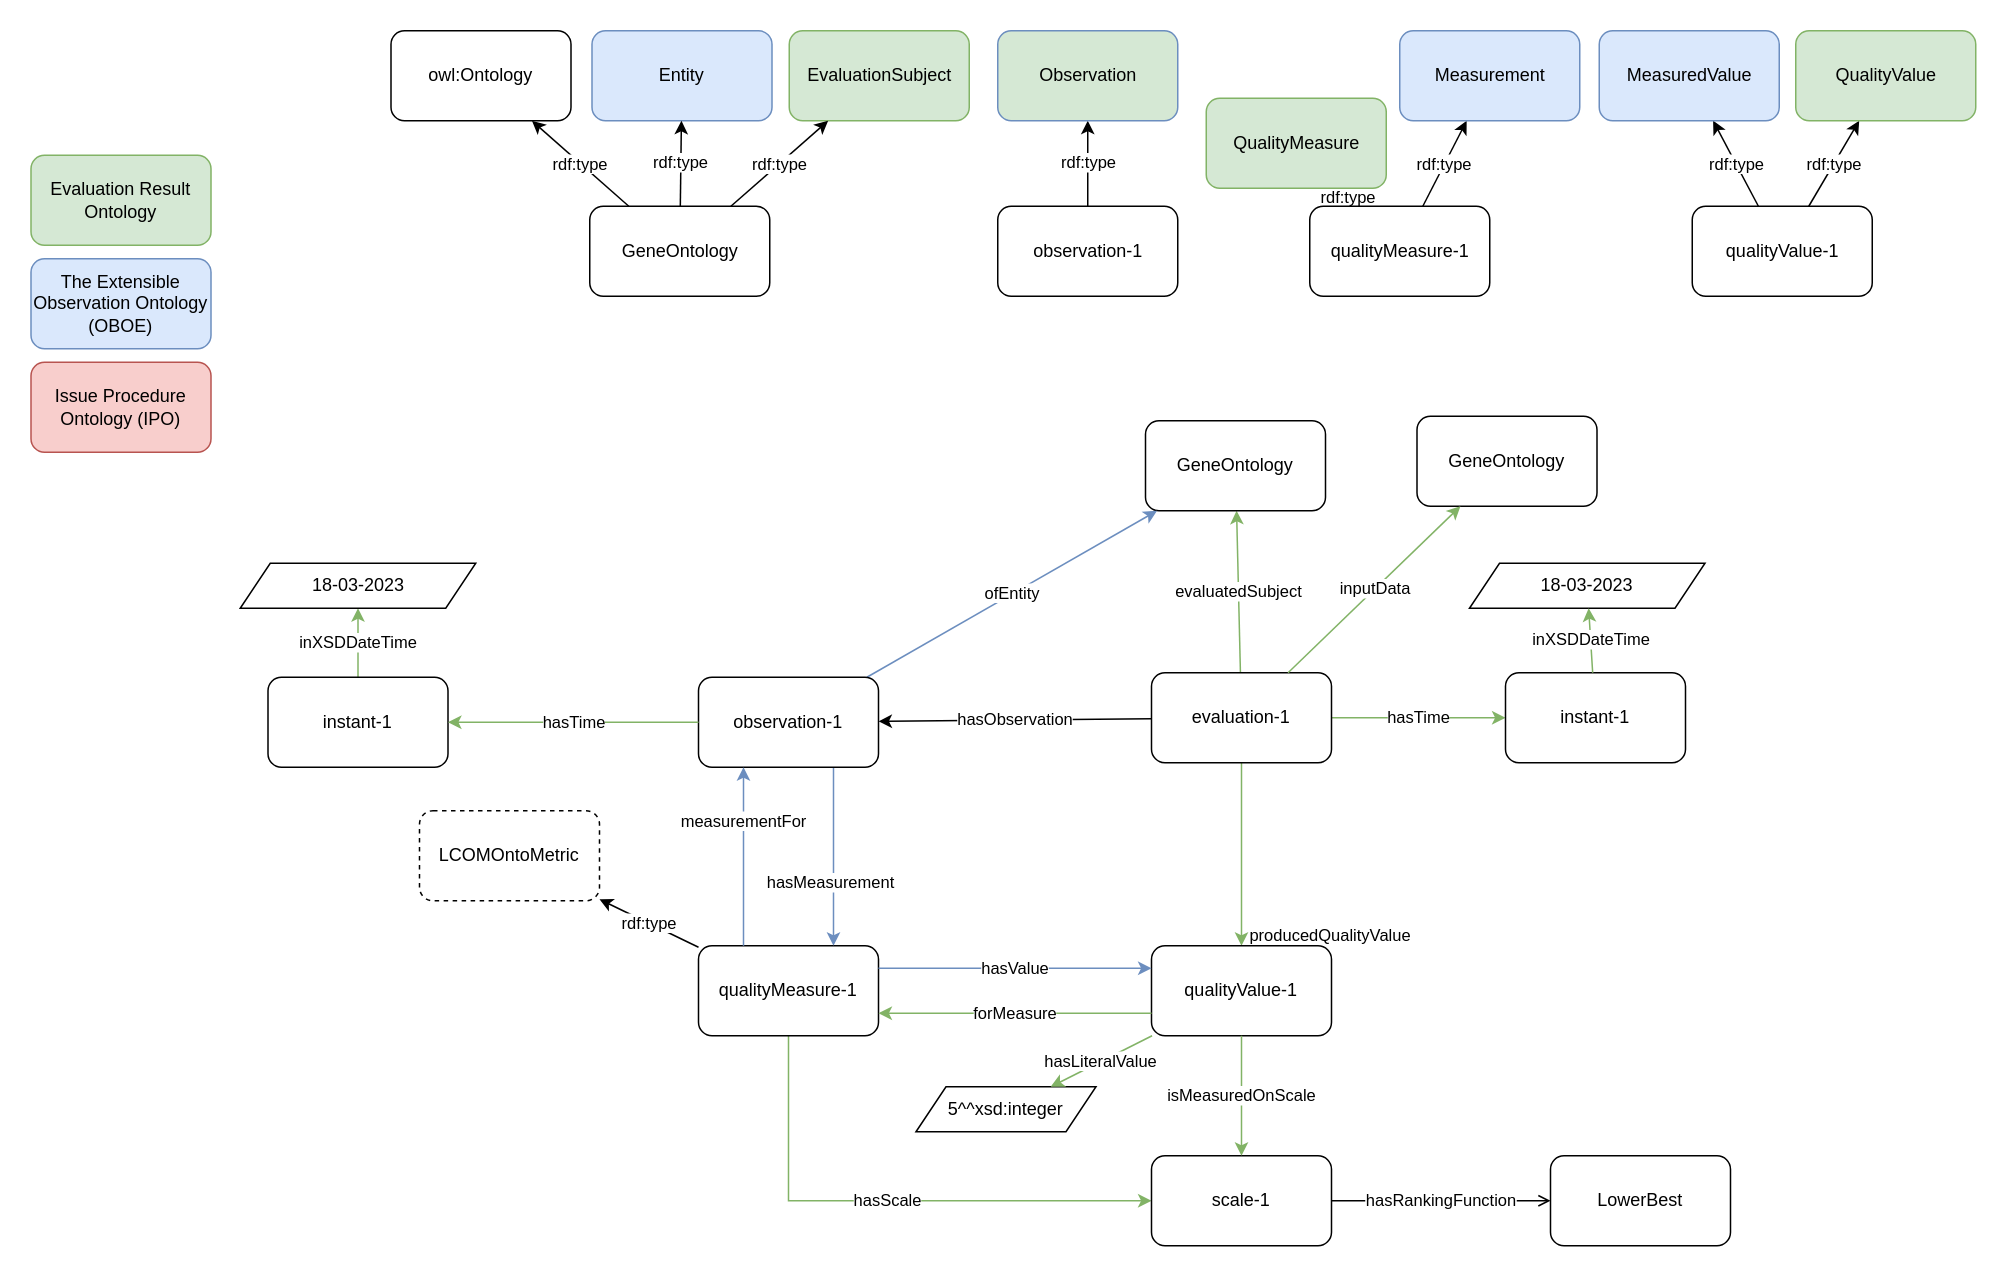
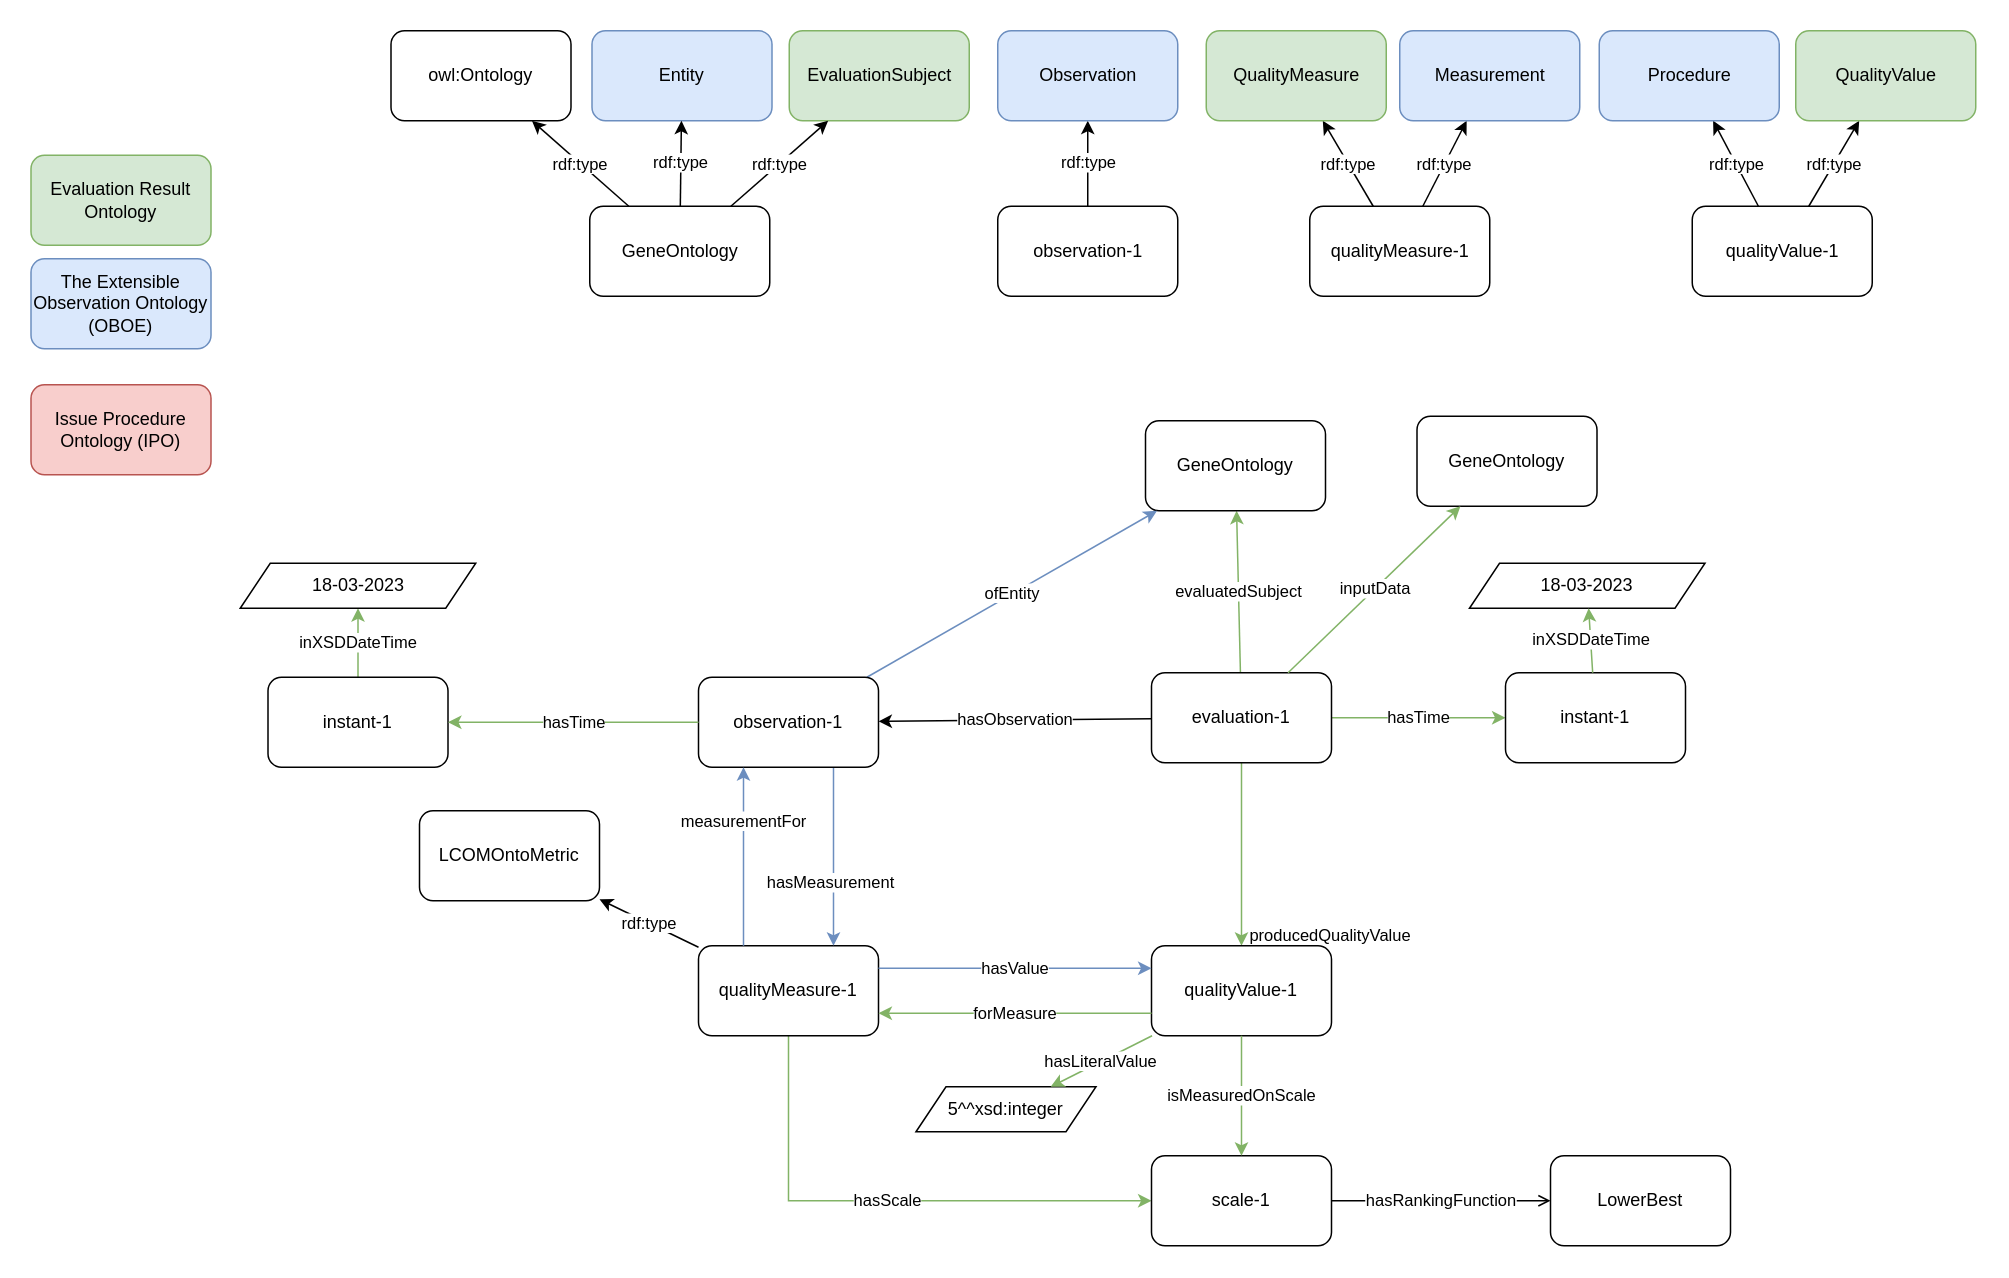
(1088, 76) -> (1088, 76)
(1690, 76) -> (1690, 76)
(1296, 143) -> (1296, 76)
(121, 407) -> (121, 430)
(509, 856) -> (509, 856)
